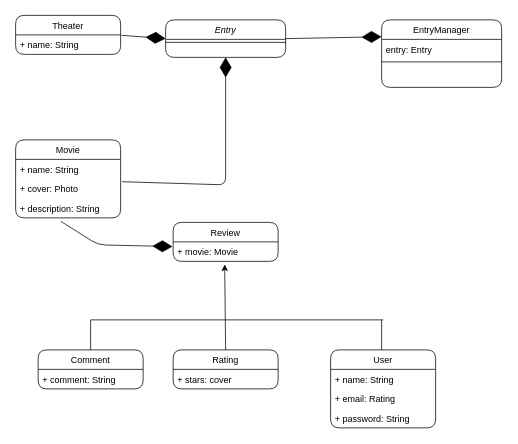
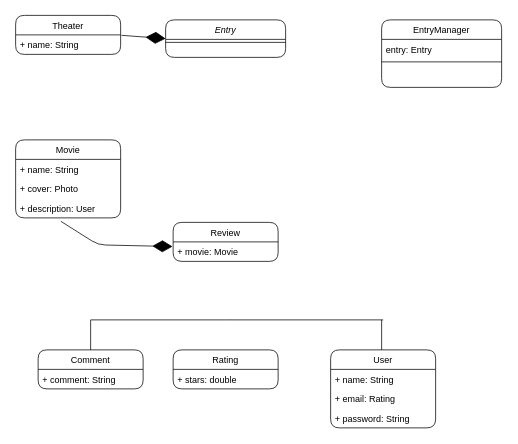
(343, 38) -> none
(225, 181) -> none
(65, 209) -> (62, 209)
(225, 327) -> none
(209, 380) -> (210, 380)
